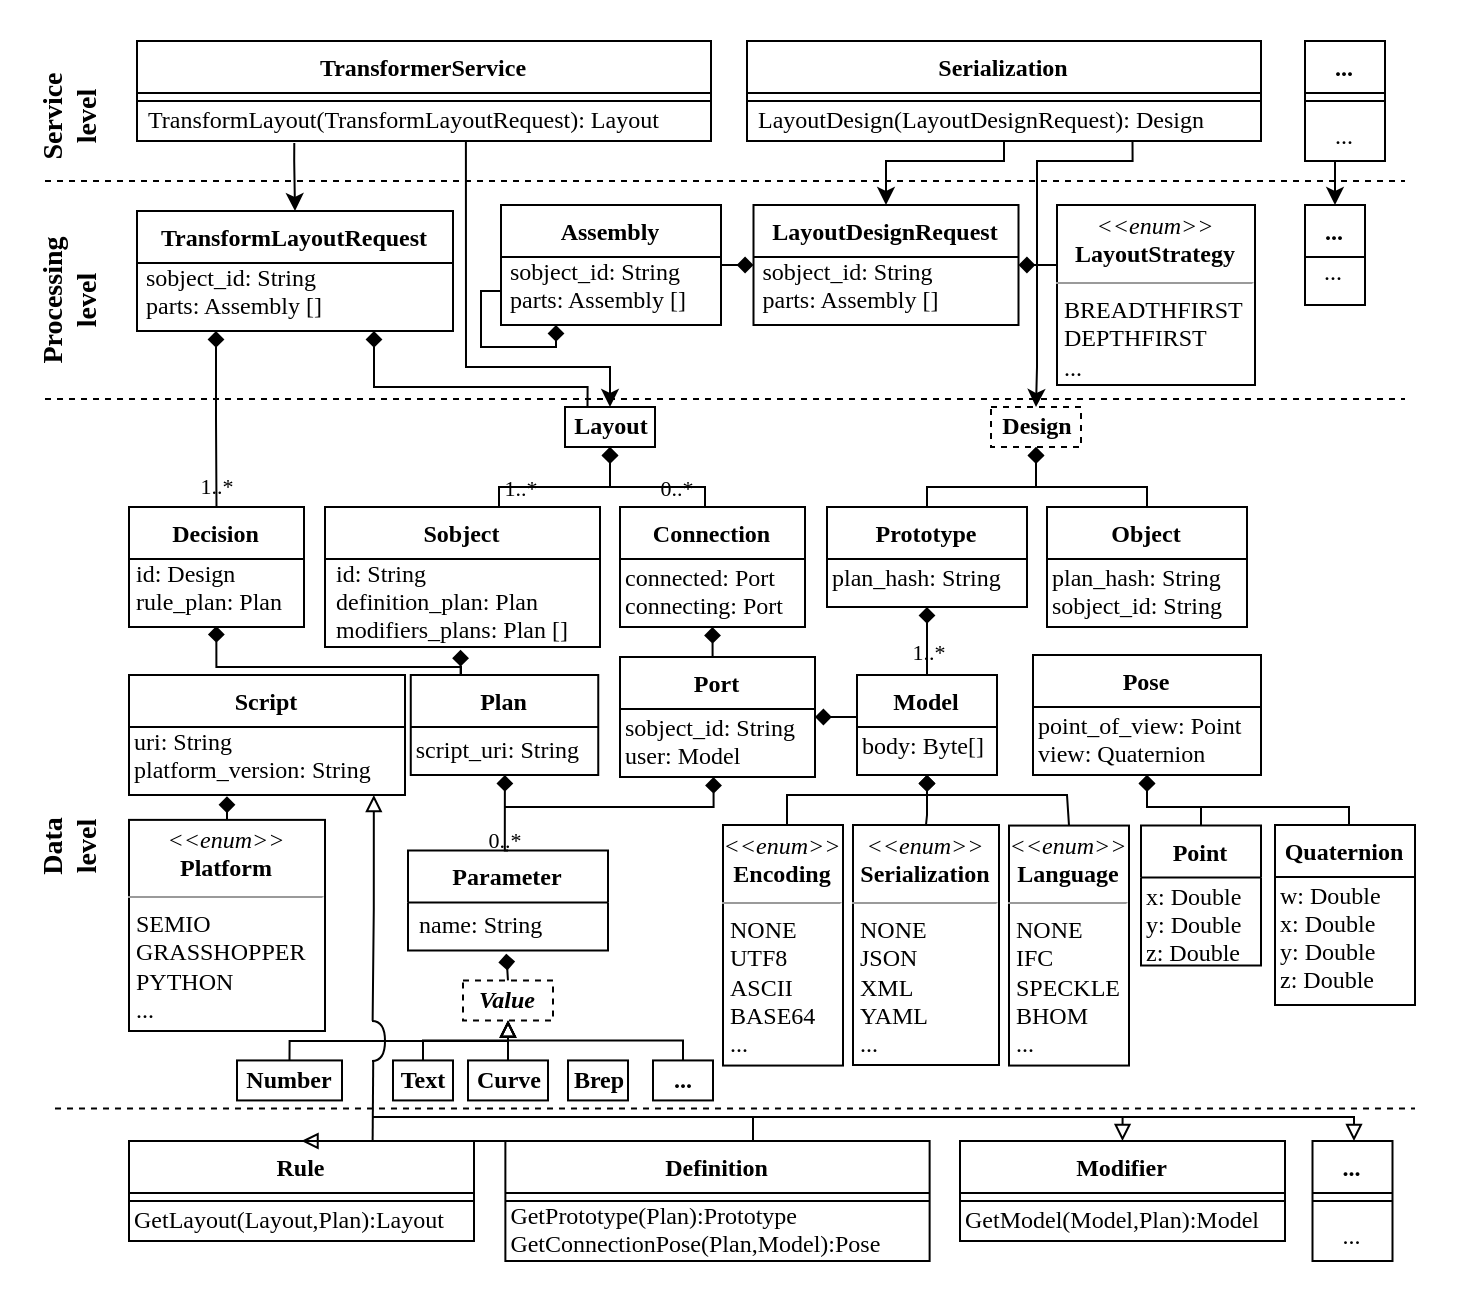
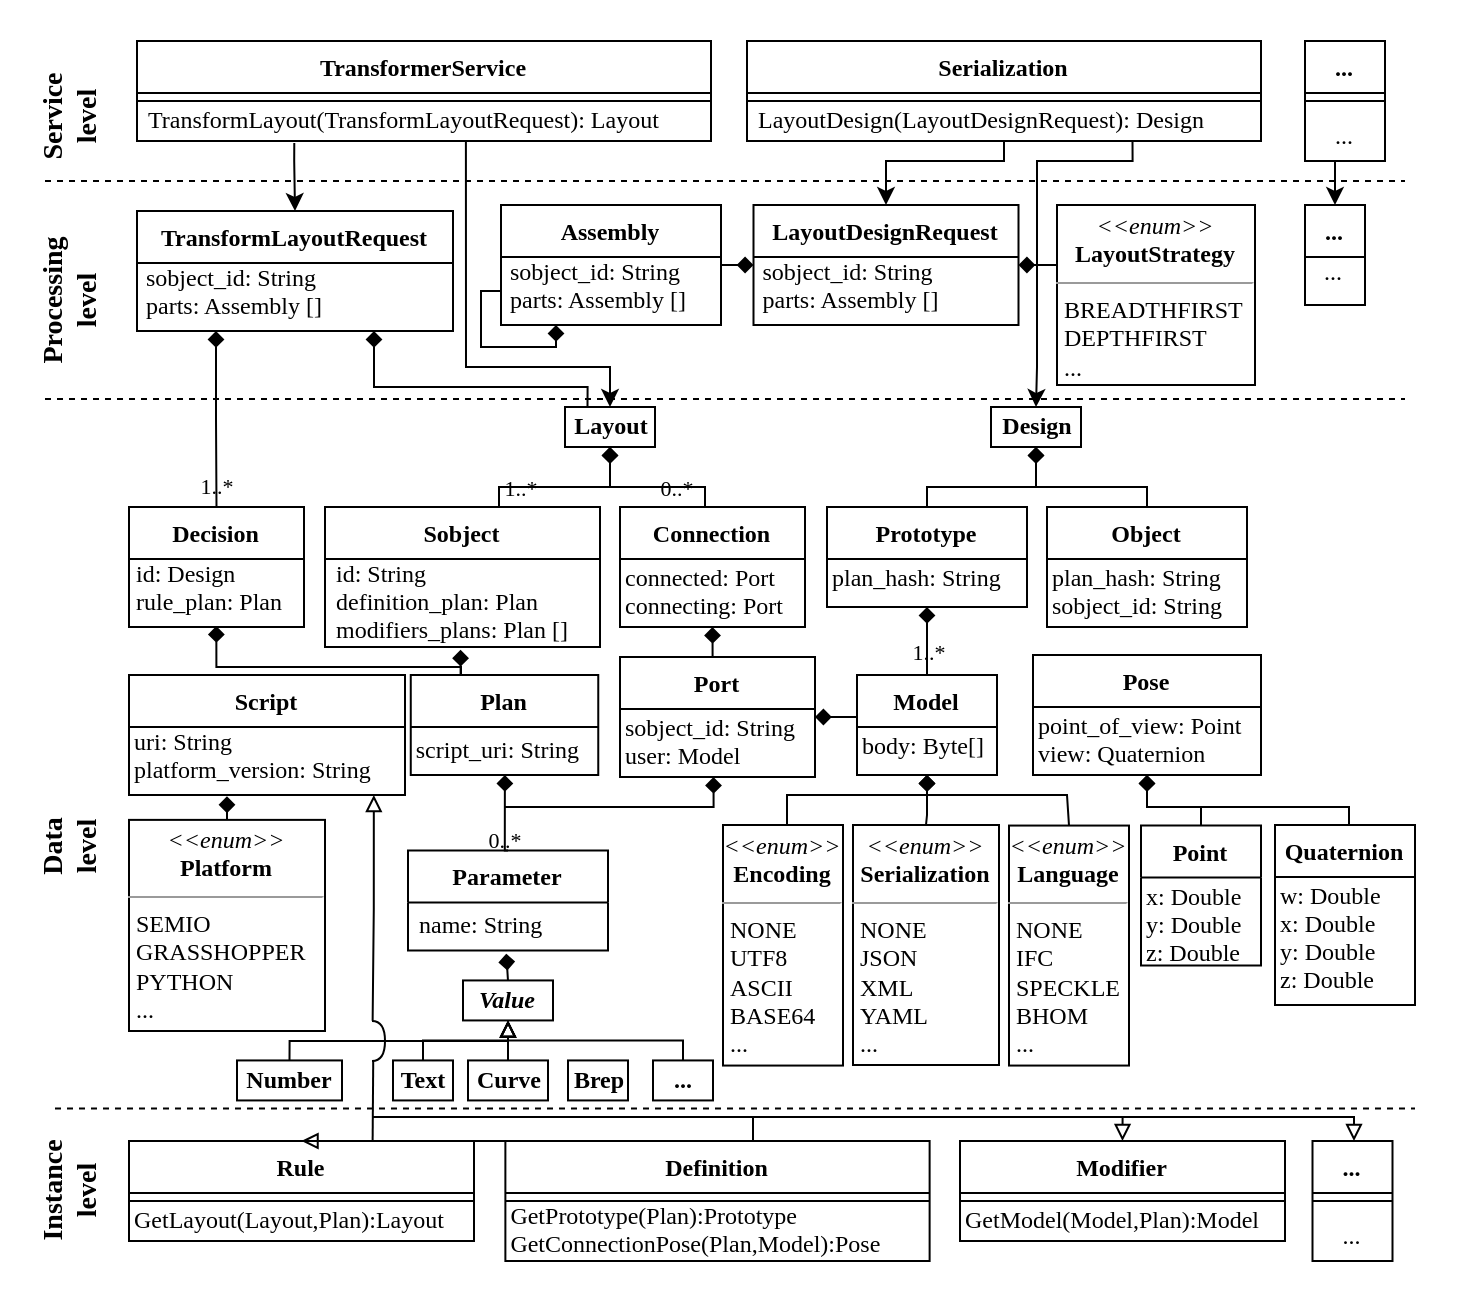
(1036, 427) -> (1036, 427)
(508, 1000) -> (508, 1000)
none -> (71, 1191)
